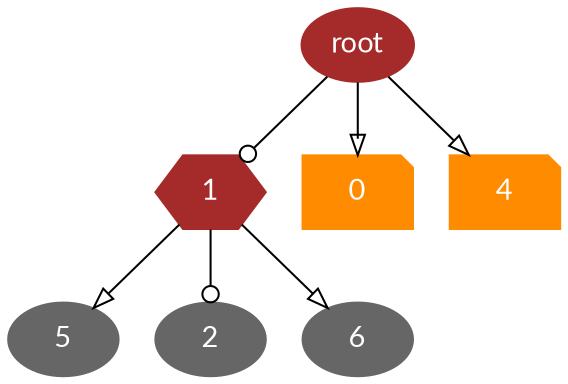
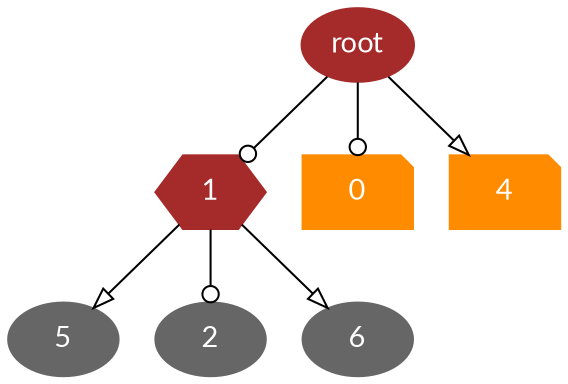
(358, 111) -> (358, 111)
